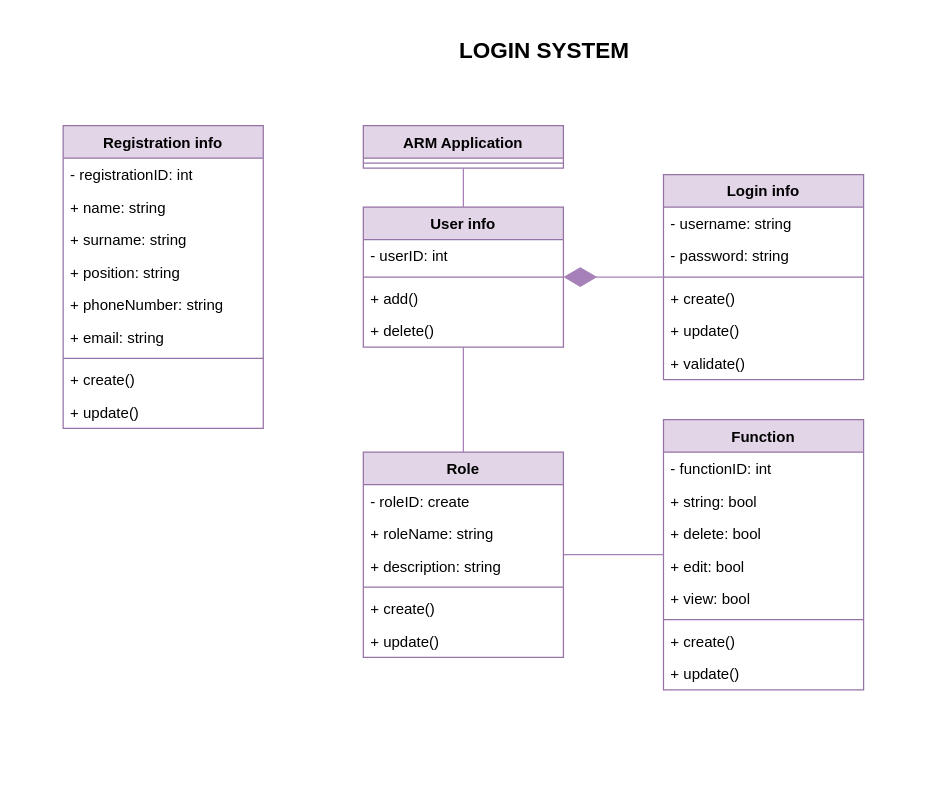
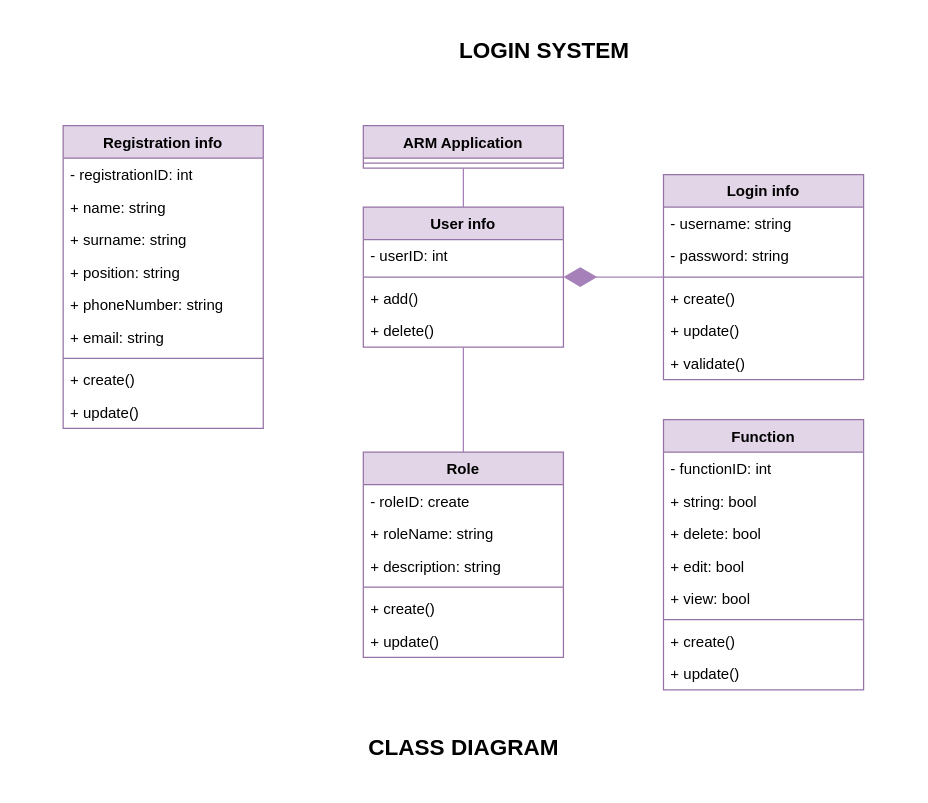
(613, 554) -> none
none -> (464, 748)
